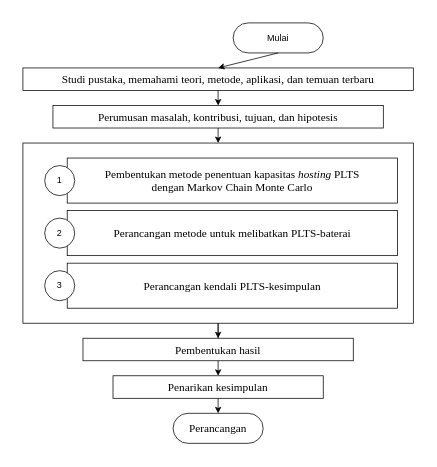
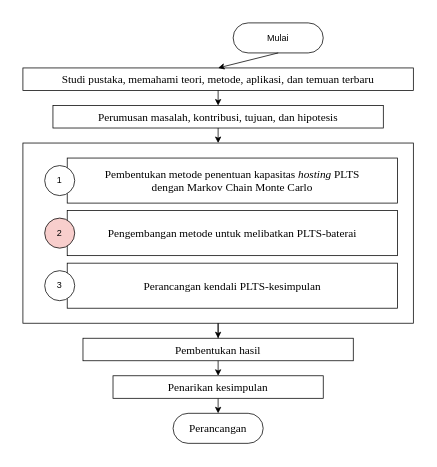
(60, 233) -> (60, 233)
(232, 233) -> (232, 233)
